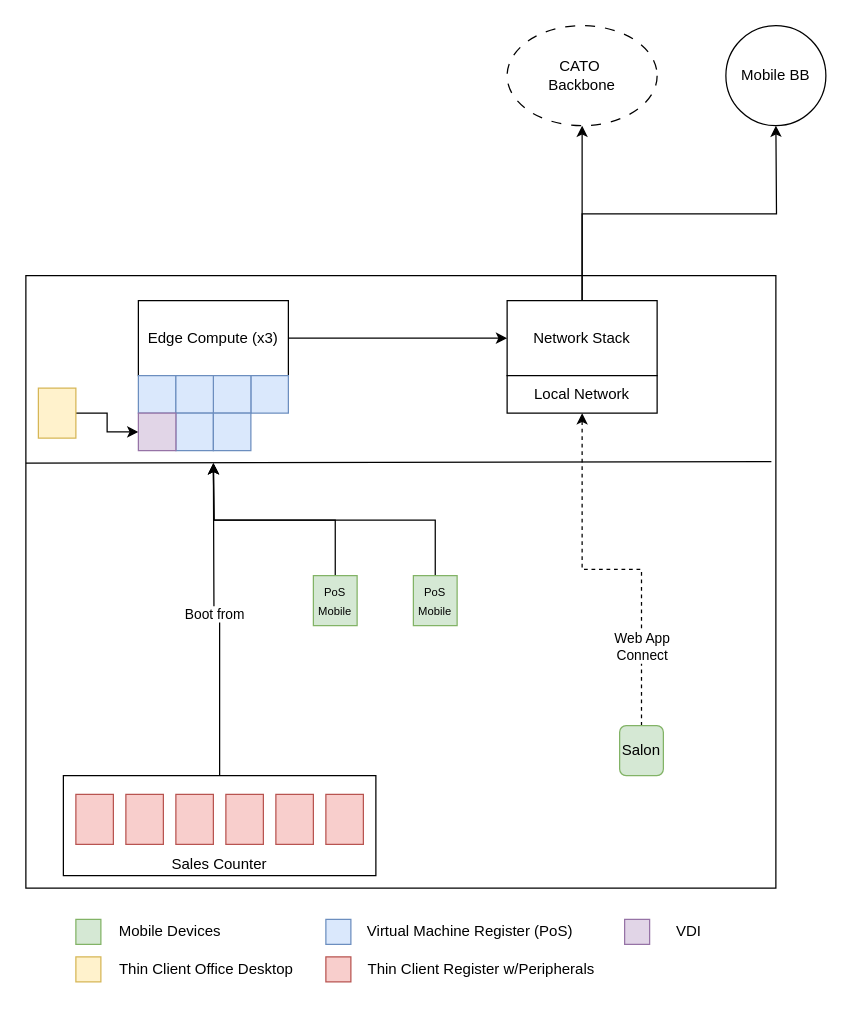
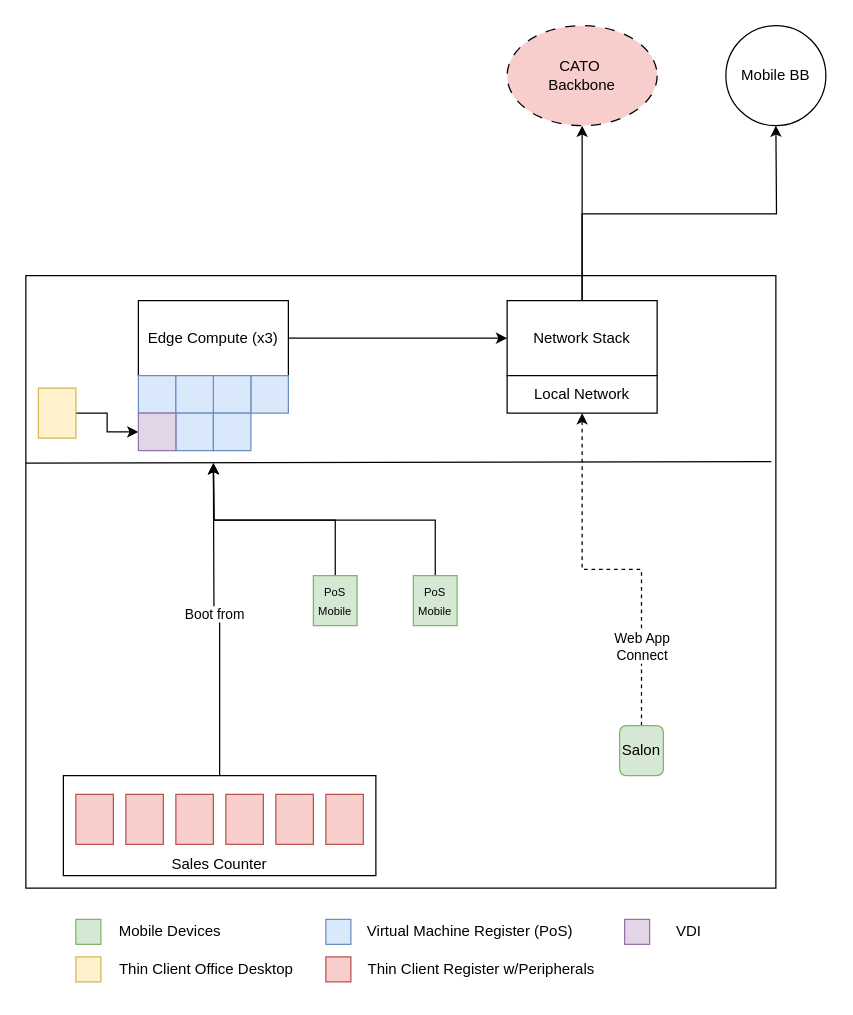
(582, 76) -> (582, 76)
